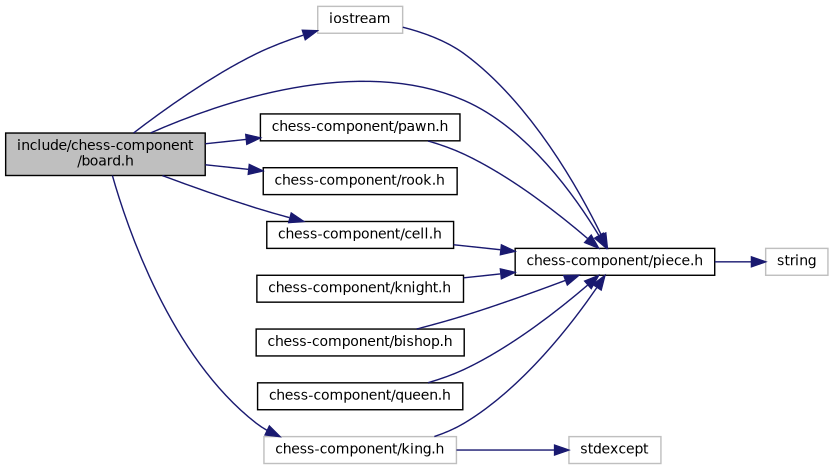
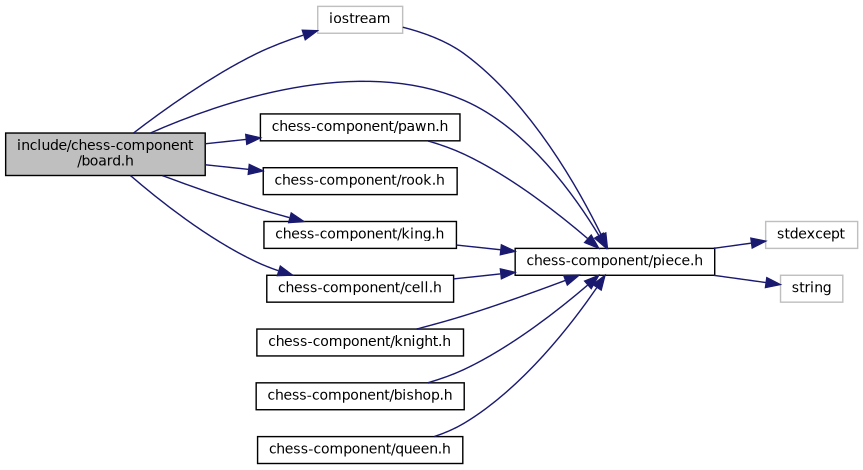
(360, 450) -> (360, 235)
(506, 450) -> (733, 246)
